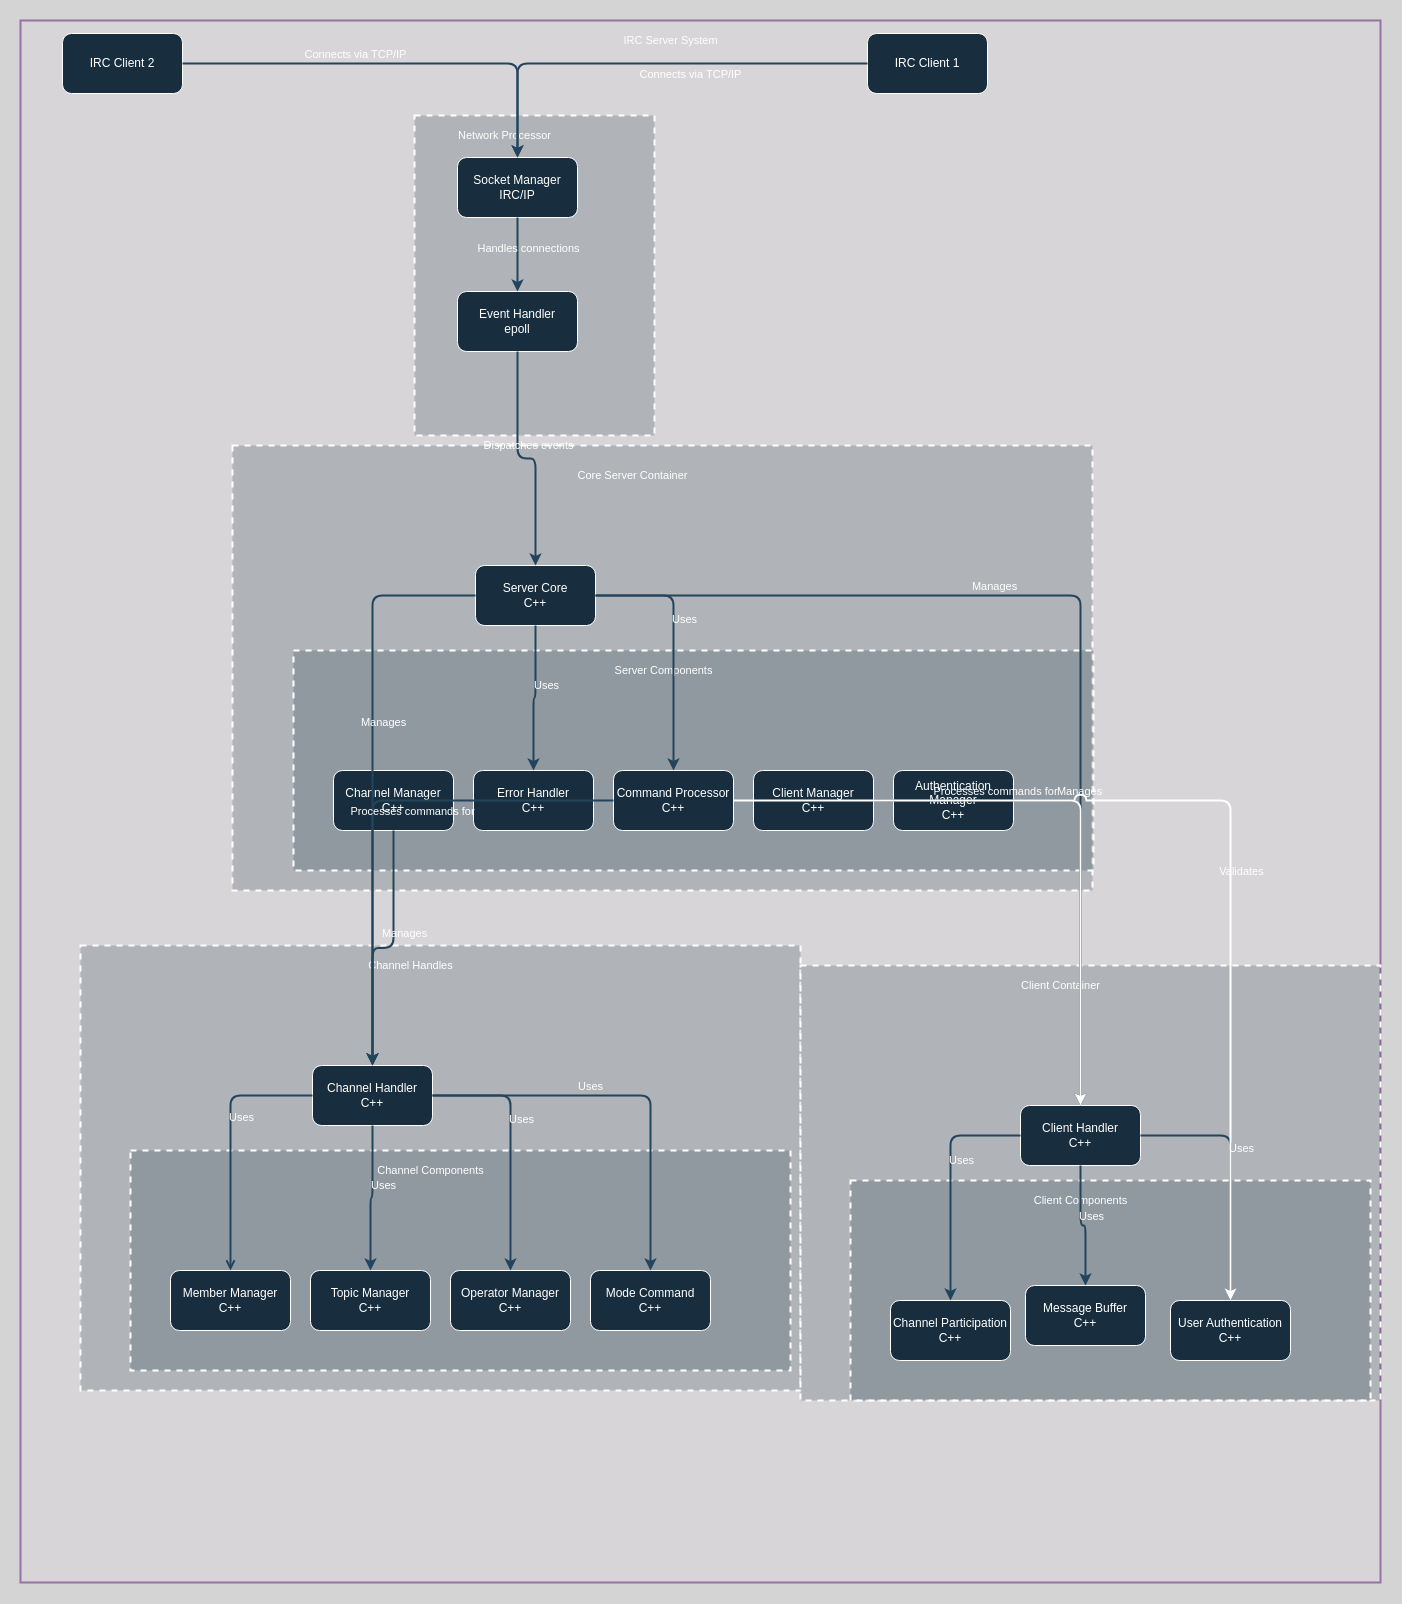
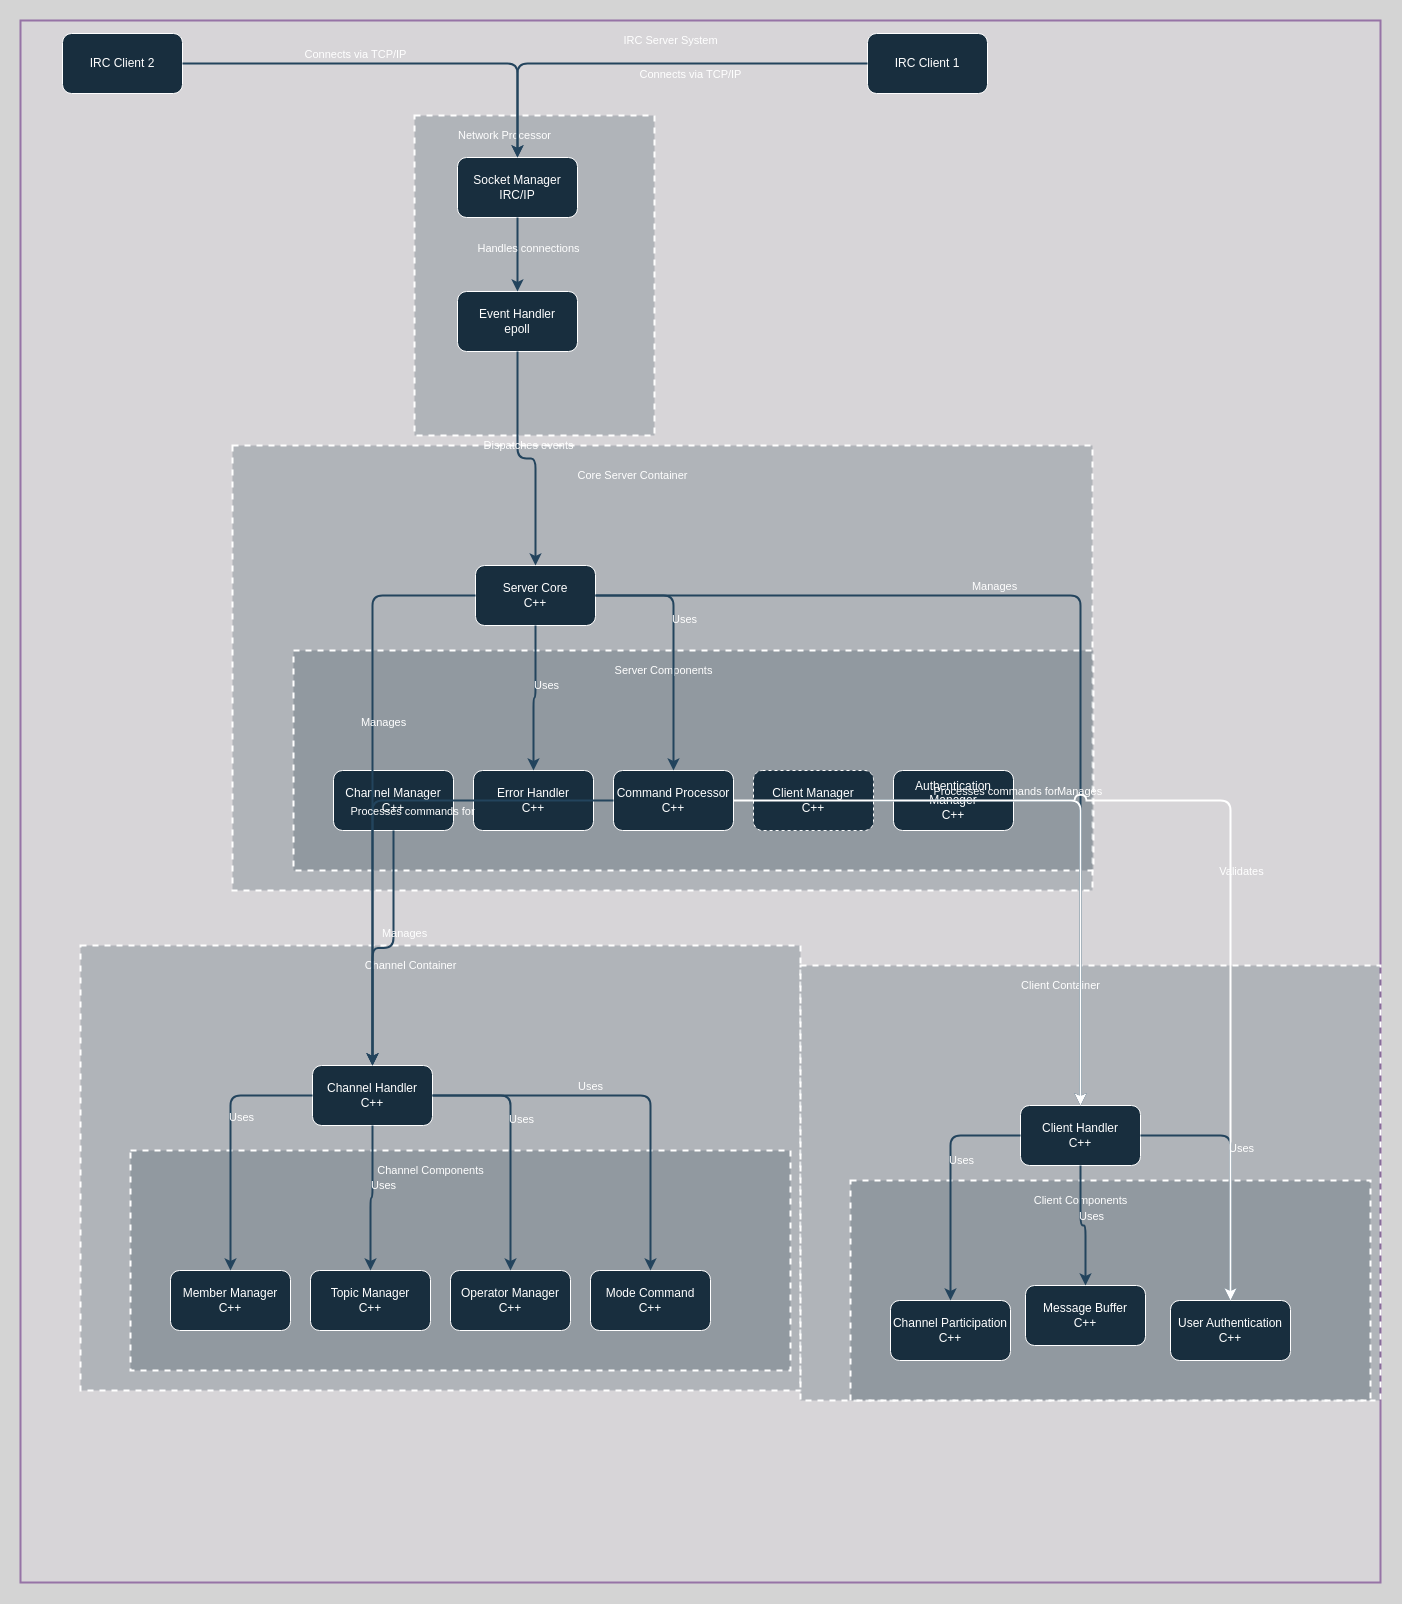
(814, 801) -> (814, 801)
(411, 966) -> (411, 966)
(231, 1261) -> (231, 1260)
